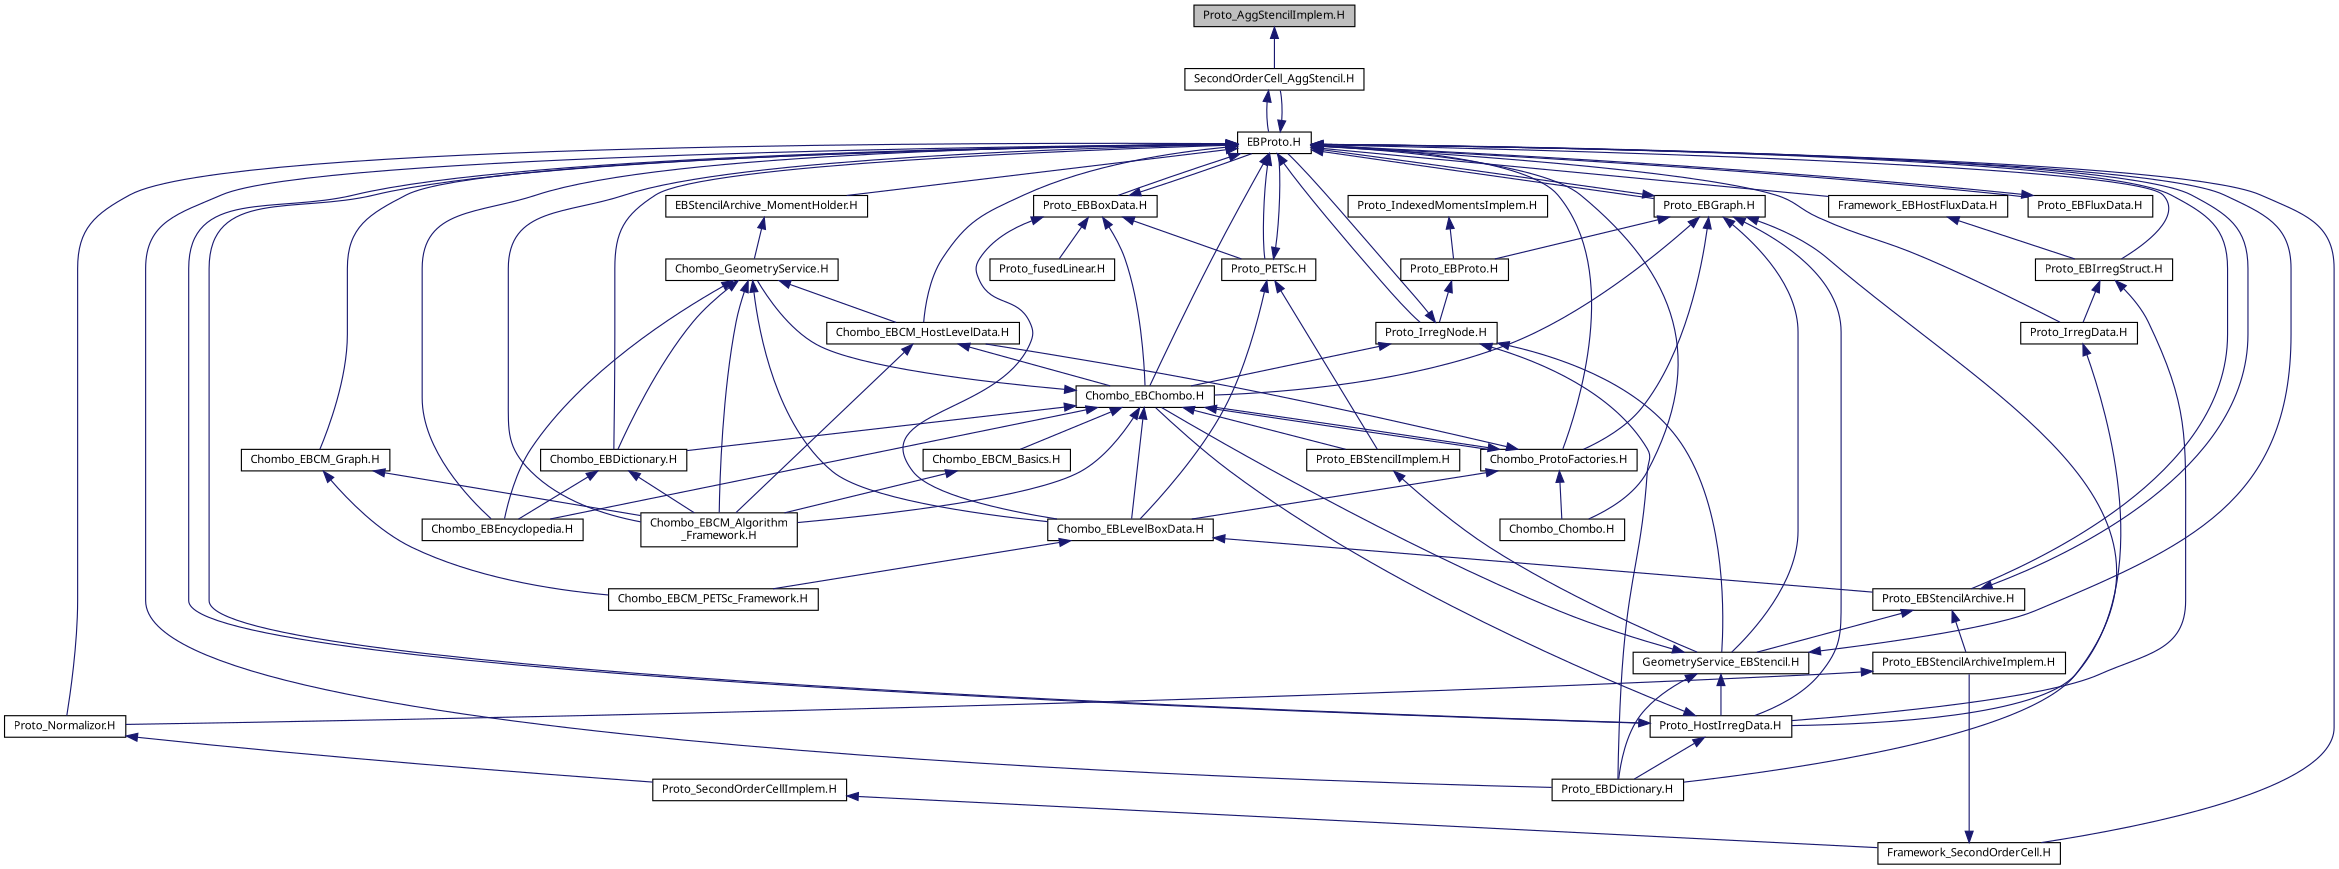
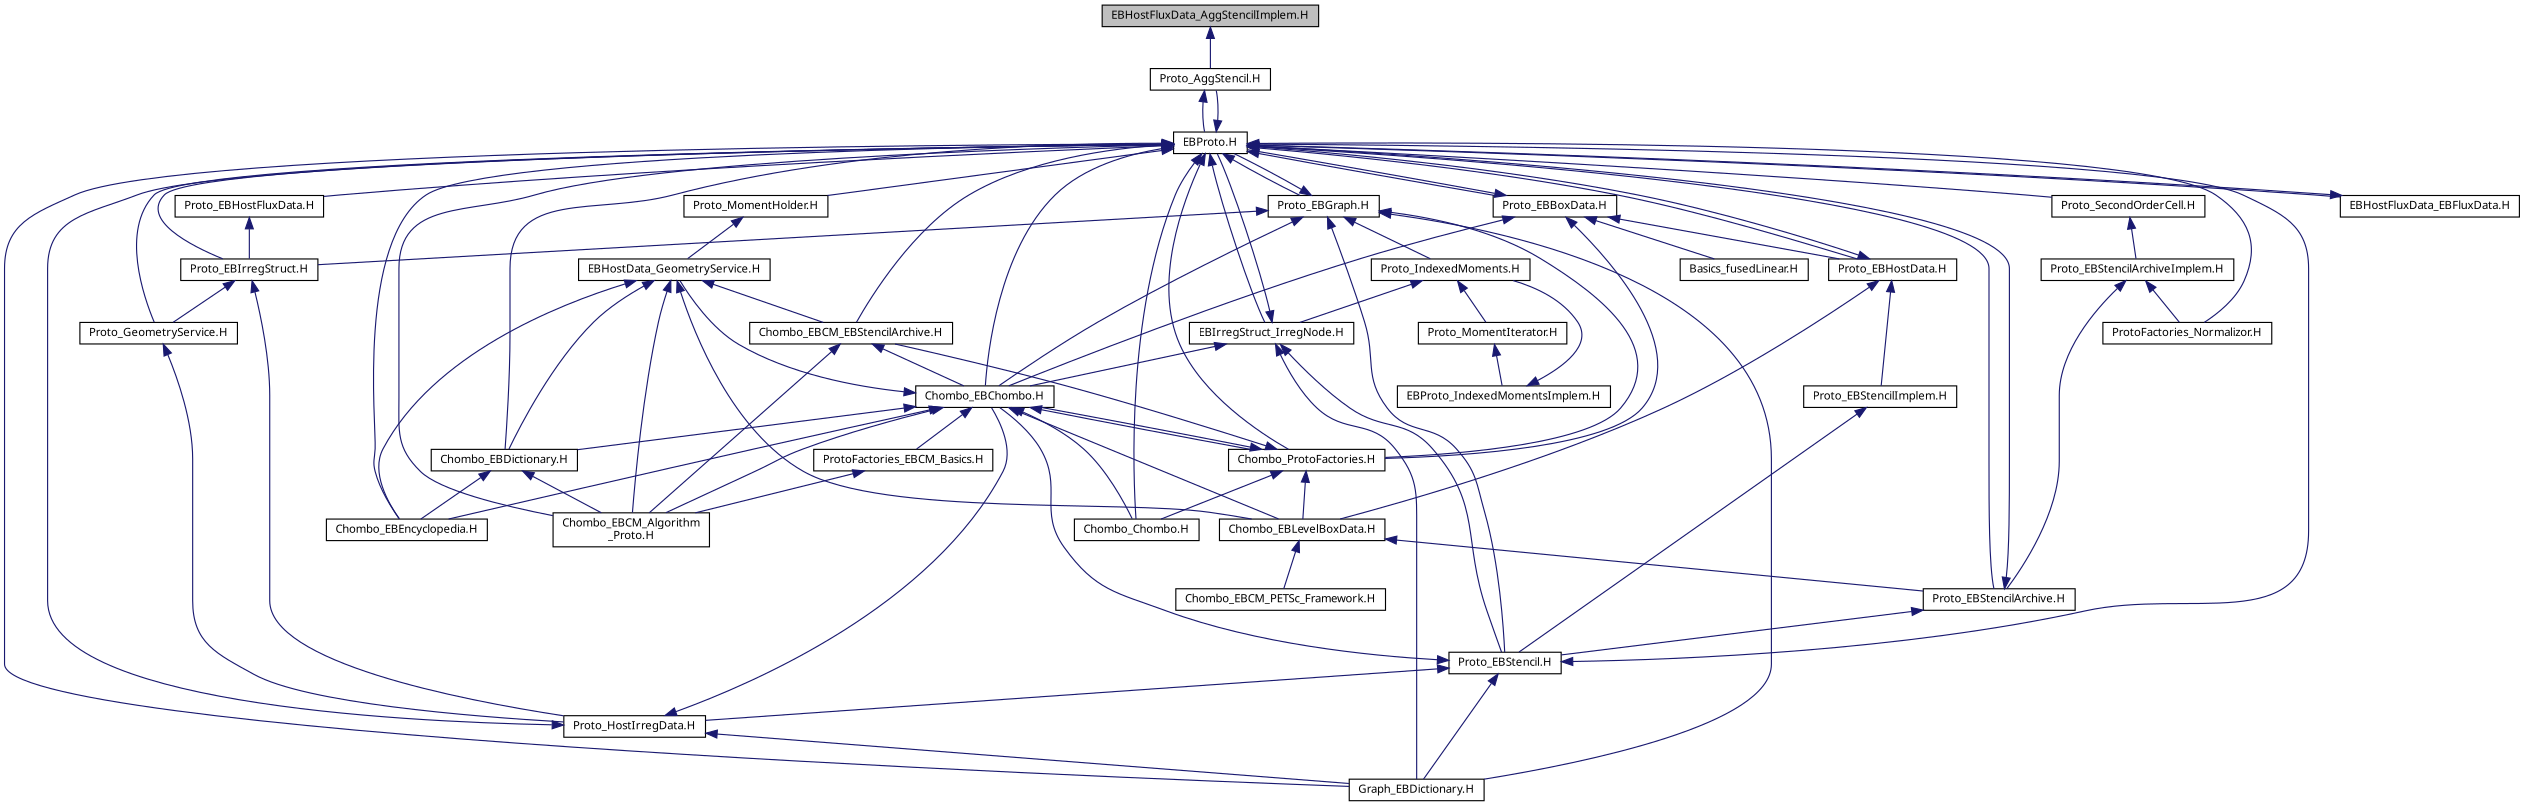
(1274, 16) -> (1210, 16)
(1274, 79) -> (1210, 79)
(767, 206) -> (756, 206)
(1448, 206) -> (1504, 397)
(1918, 206) -> (249, 206)
(2090, 206) -> (2430, 206)
(752, 270) -> (674, 270)
(1052, 270) -> (1744, 270)
(1269, 270) -> (1893, 270)
(1455, 270) -> (1451, 270)
(923, 333) -> (851, 333)
(1436, 333) -> (1272, 333)
none -> (1493, 333)
(2079, 333) -> (159, 333)
(967, 399) -> (1640, 410)
(1270, 430) -> (1089, 454)
(316, 460) -> none
(997, 460) -> (903, 460)
(1841, 468) -> (787, 238)
(719, 530) -> (631, 530)
(217, 615) -> none
(1961, 637) -> (2059, 436)
(1721, 663) -> (1505, 663)
(65, 726) -> (2187, 333)
(750, 790) -> none
(1618, 790) -> (1417, 790)
(1969, 853) -> (2128, 206)
